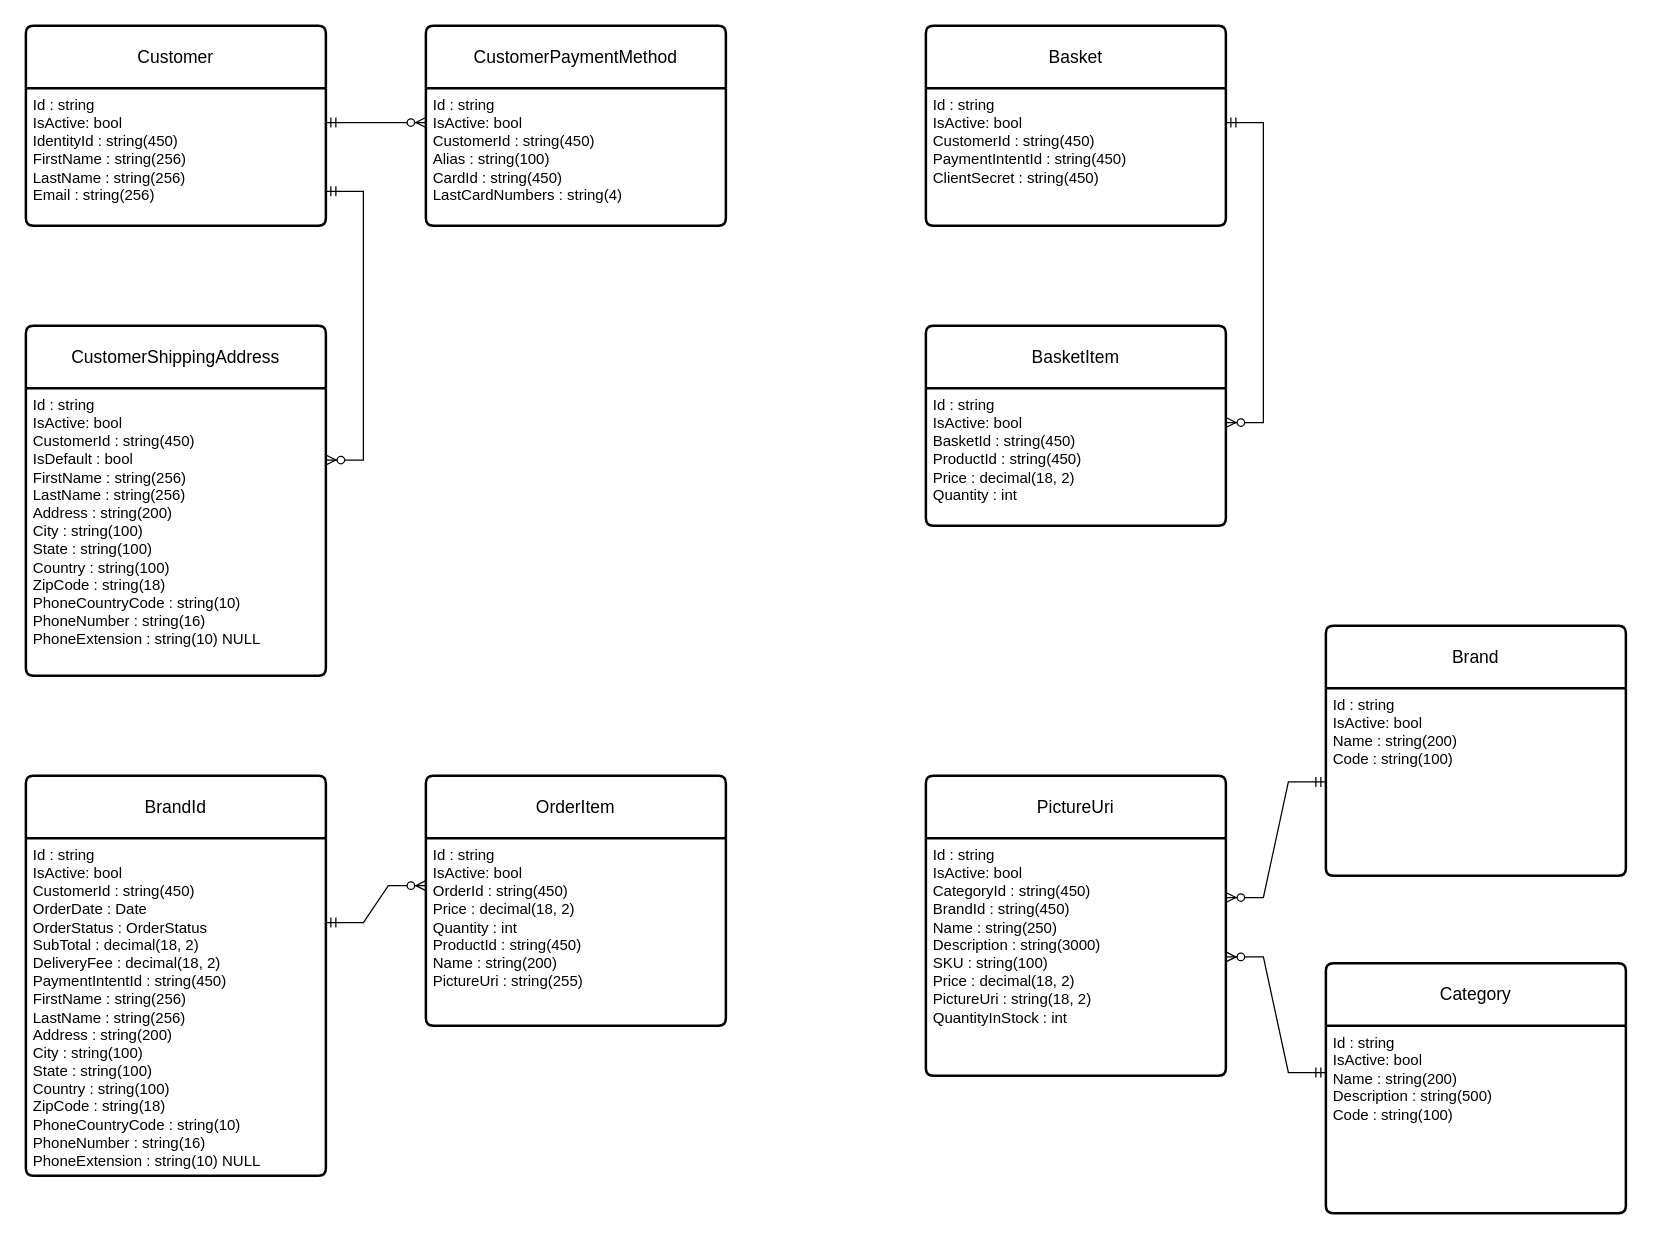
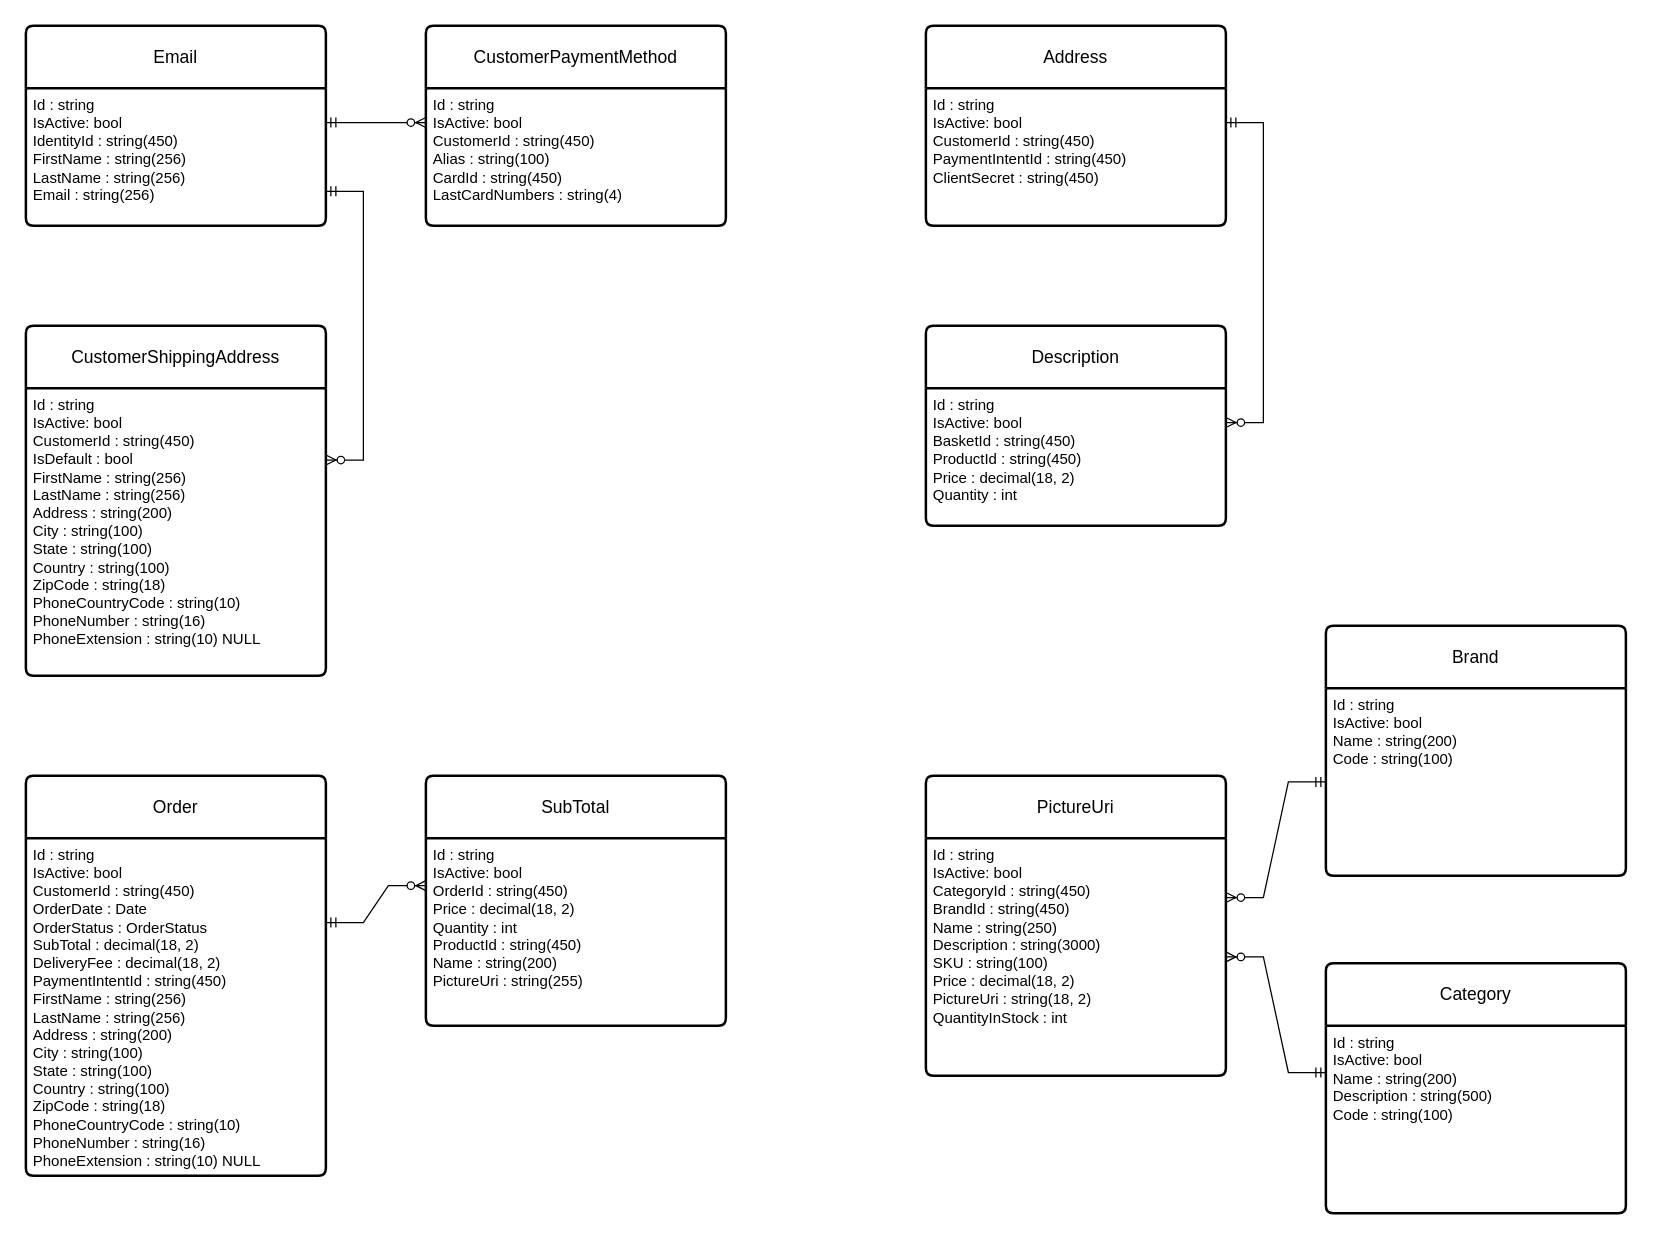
(176, 57) -> (176, 57)
(1076, 57) -> (1076, 57)
(1076, 357) -> (1076, 357)
(176, 807) -> (176, 807)
(576, 807) -> (576, 807)
